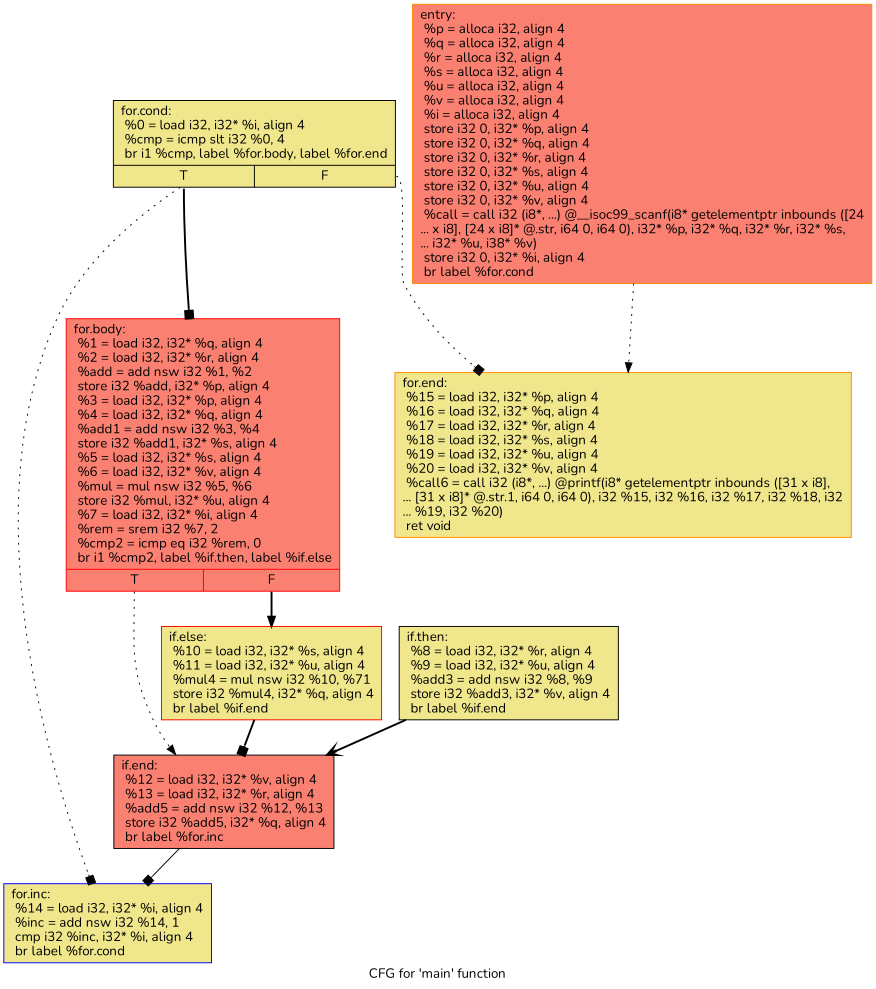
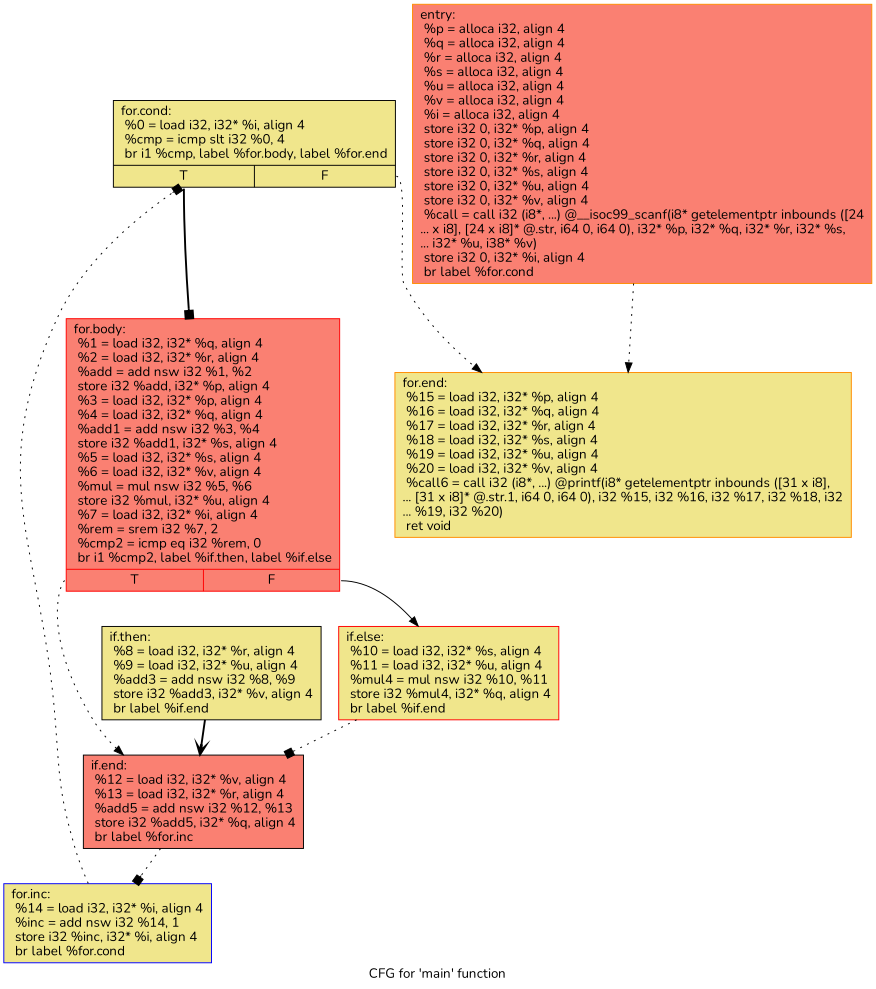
(404, 284) -> (404, 284)
(20, 507) -> (24, 515)
(272, 604) -> (380, 592)
(270, 680) -> (447, 680)
(250, 733) -> (326, 735)
(166, 863) -> (151, 862)
(102, 937) -> (105, 937)
